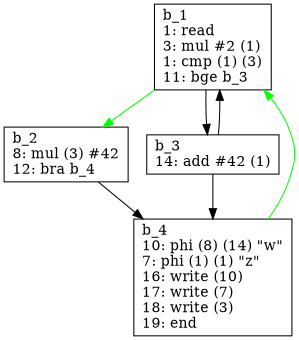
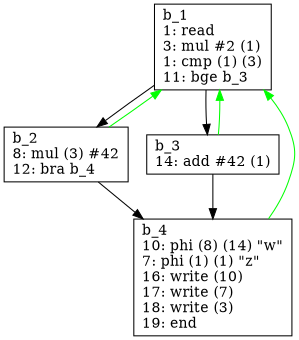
(133, 105) -> (130, 103)
none -> (131, 112)
(220, 118) -> (220, 118)
